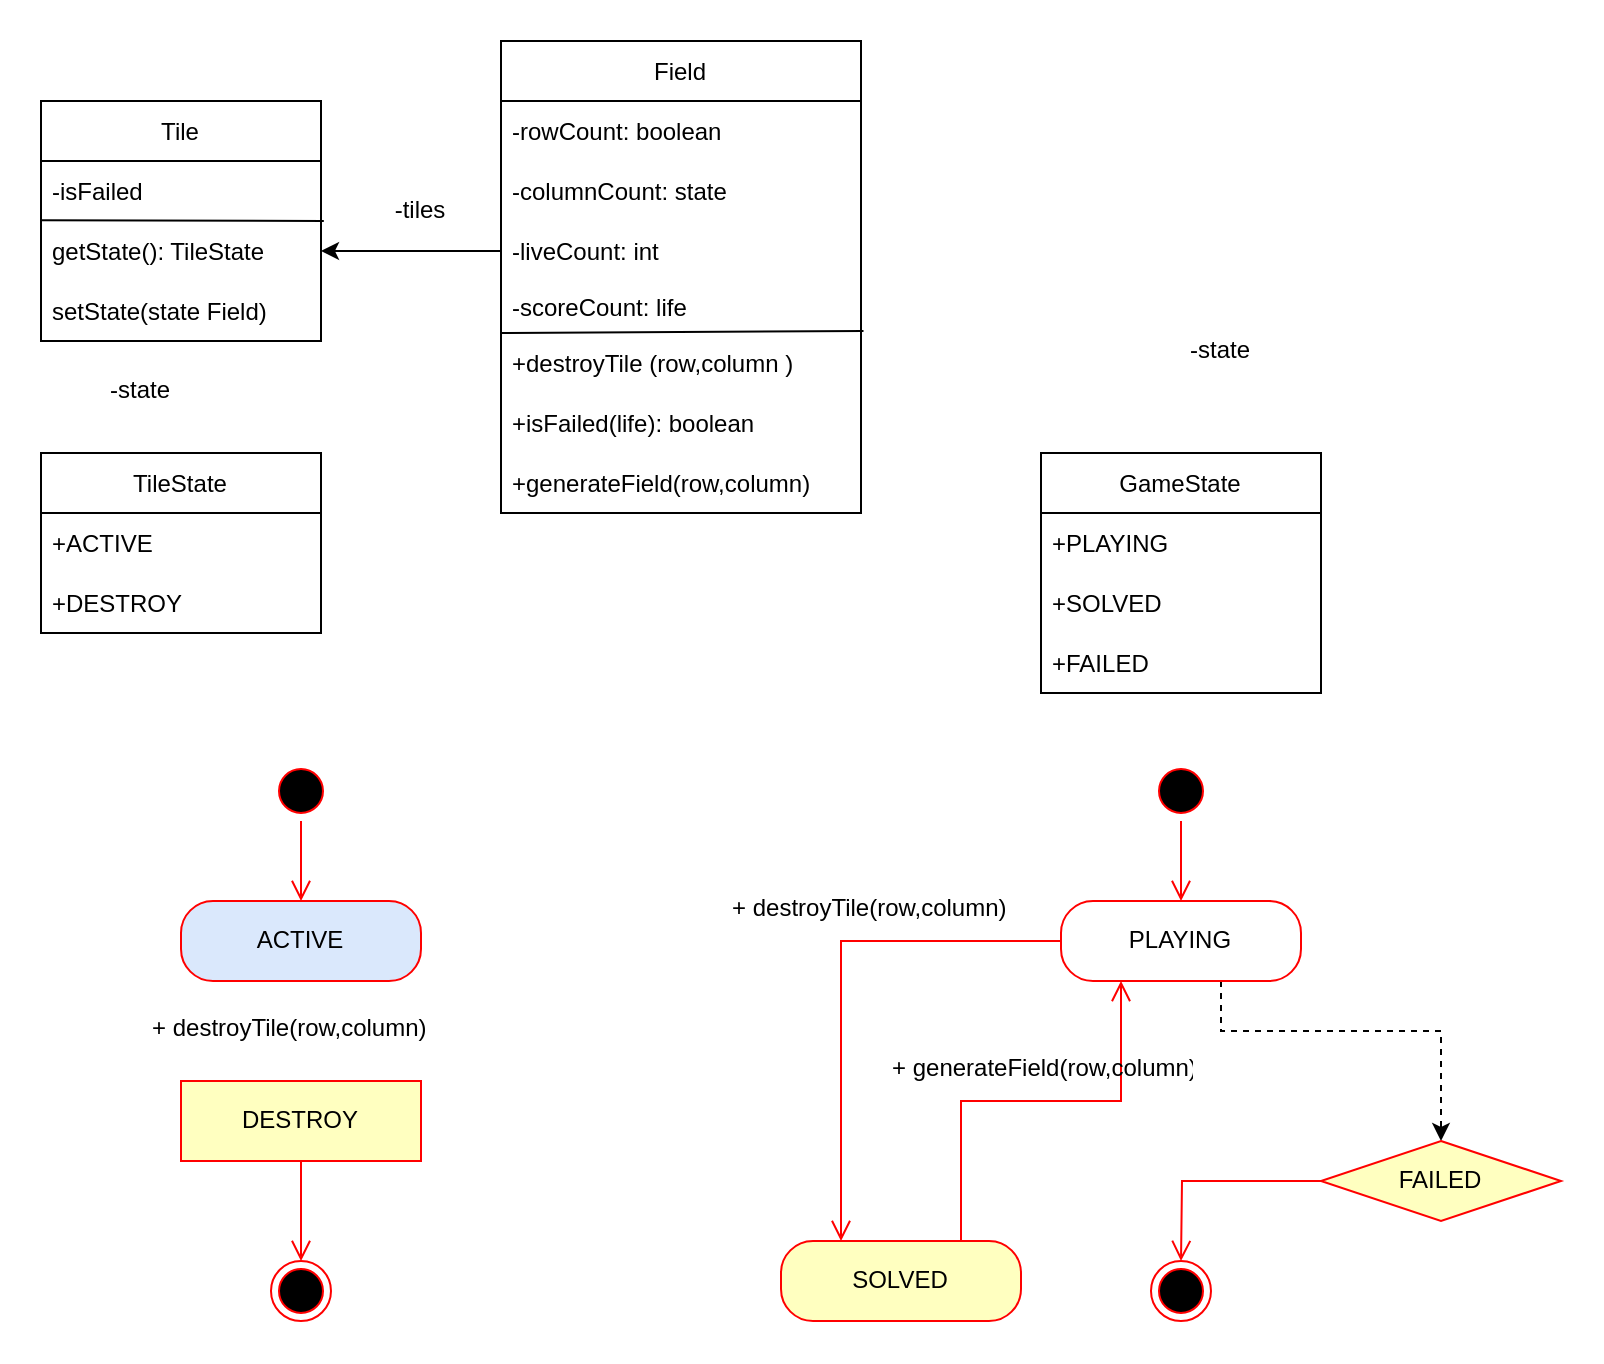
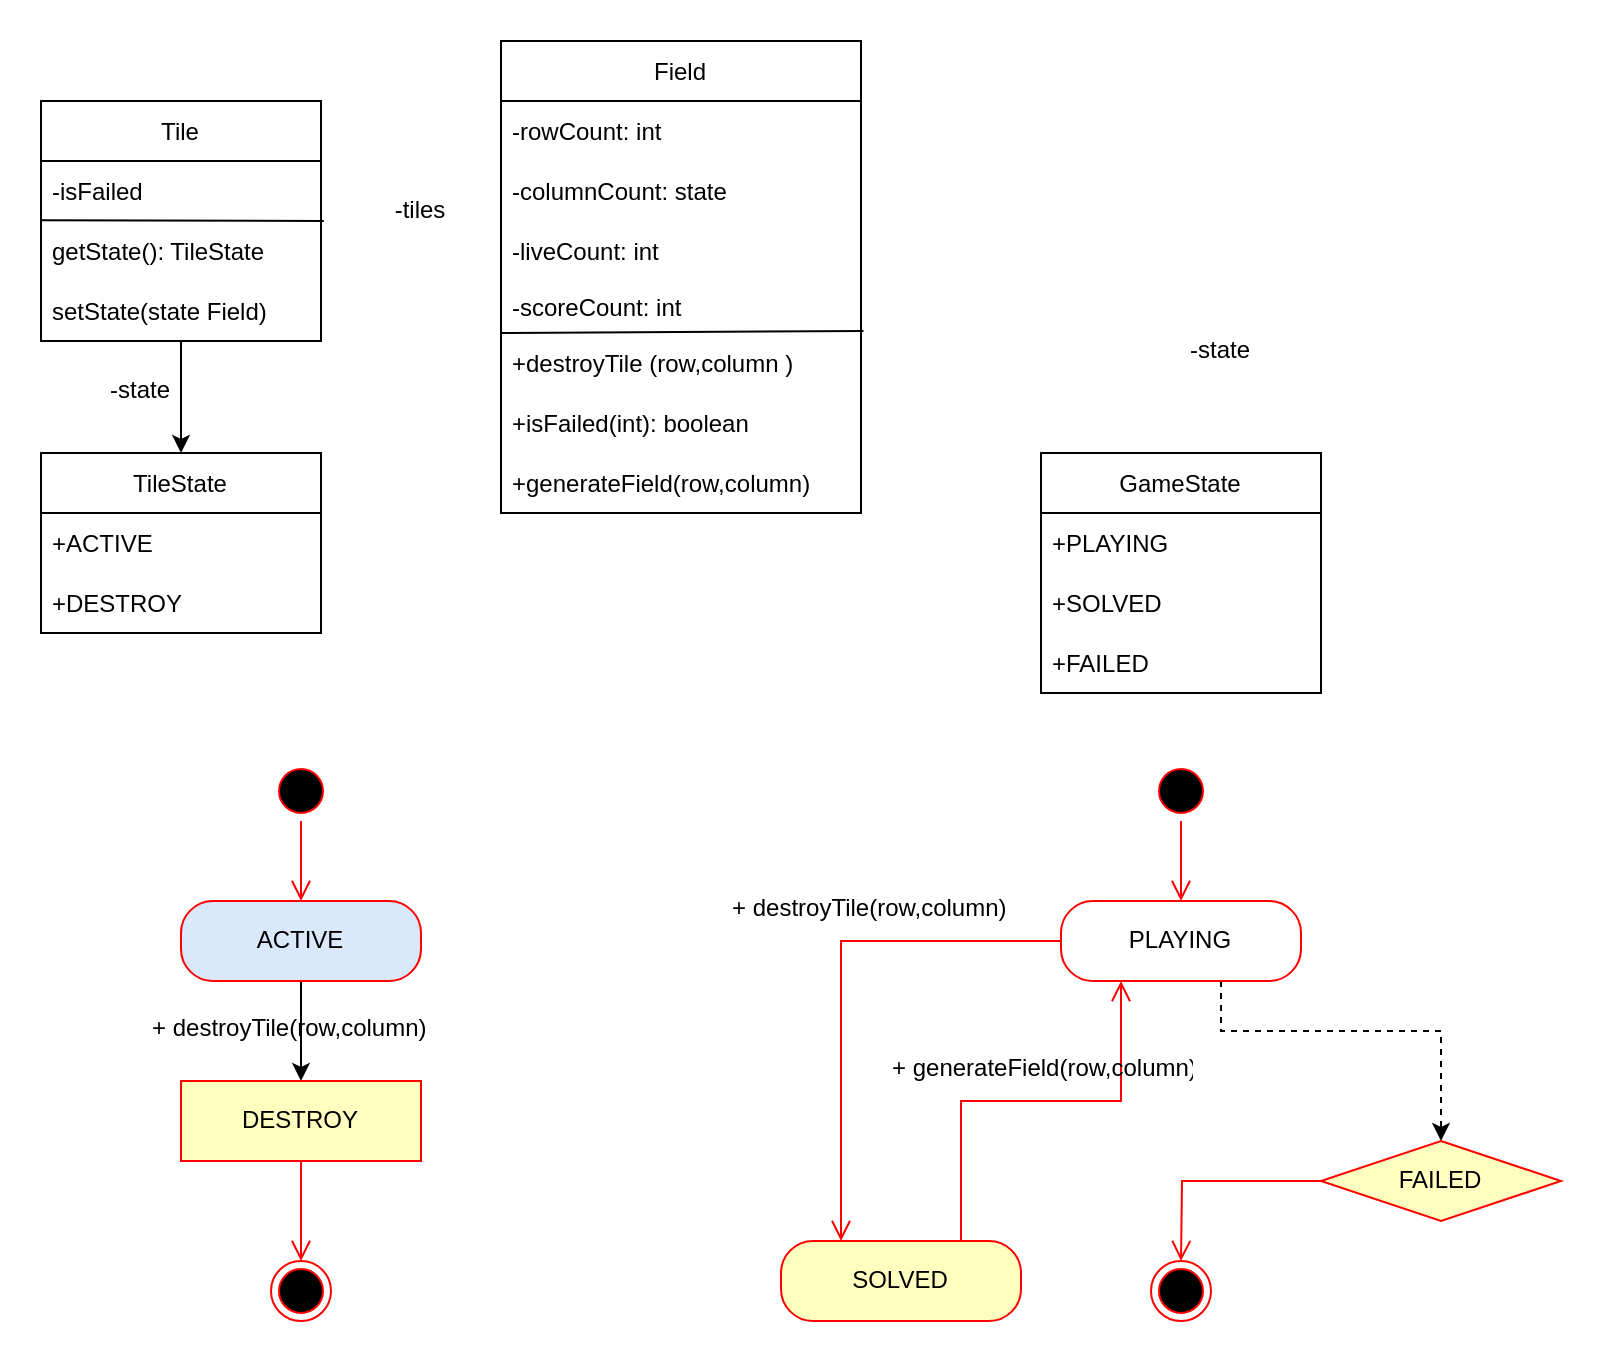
(624, 132) -> (597, 132)
(416, 251) -> none
(614, 308) -> (610, 308)
none -> (181, 392)
(648, 424) -> (645, 424)
none -> (301, 1024)
